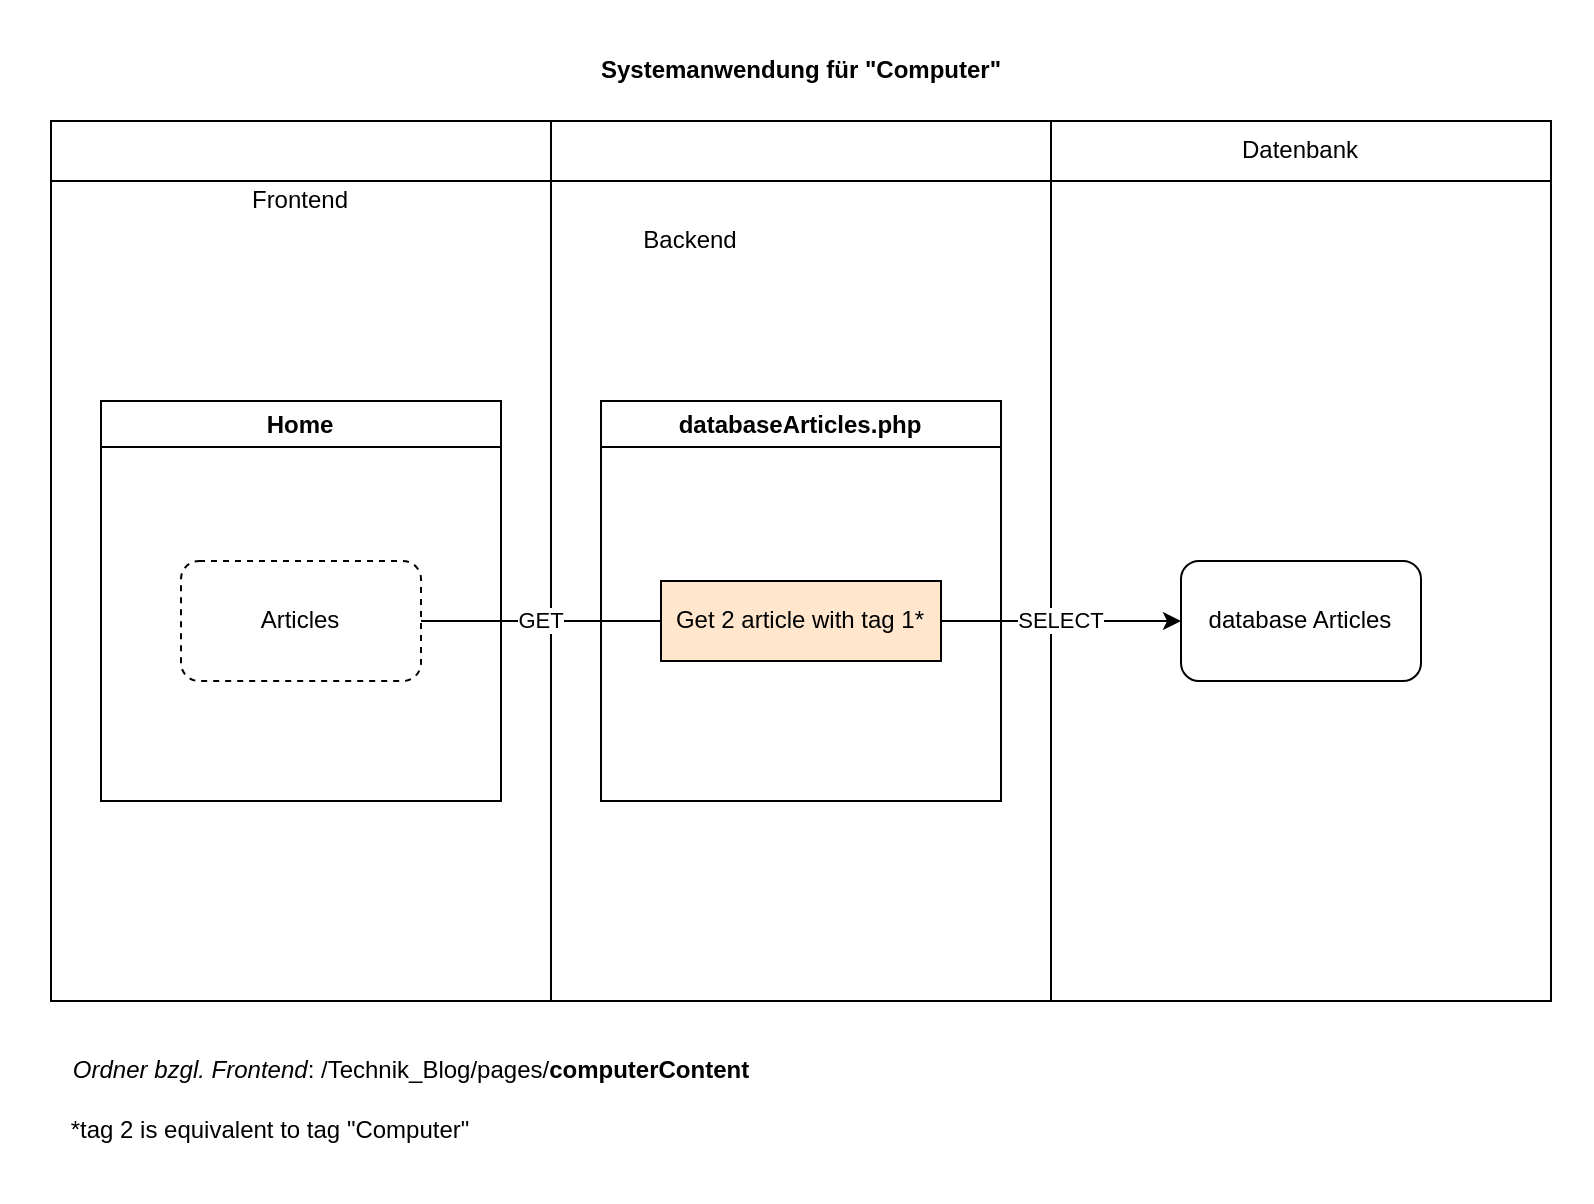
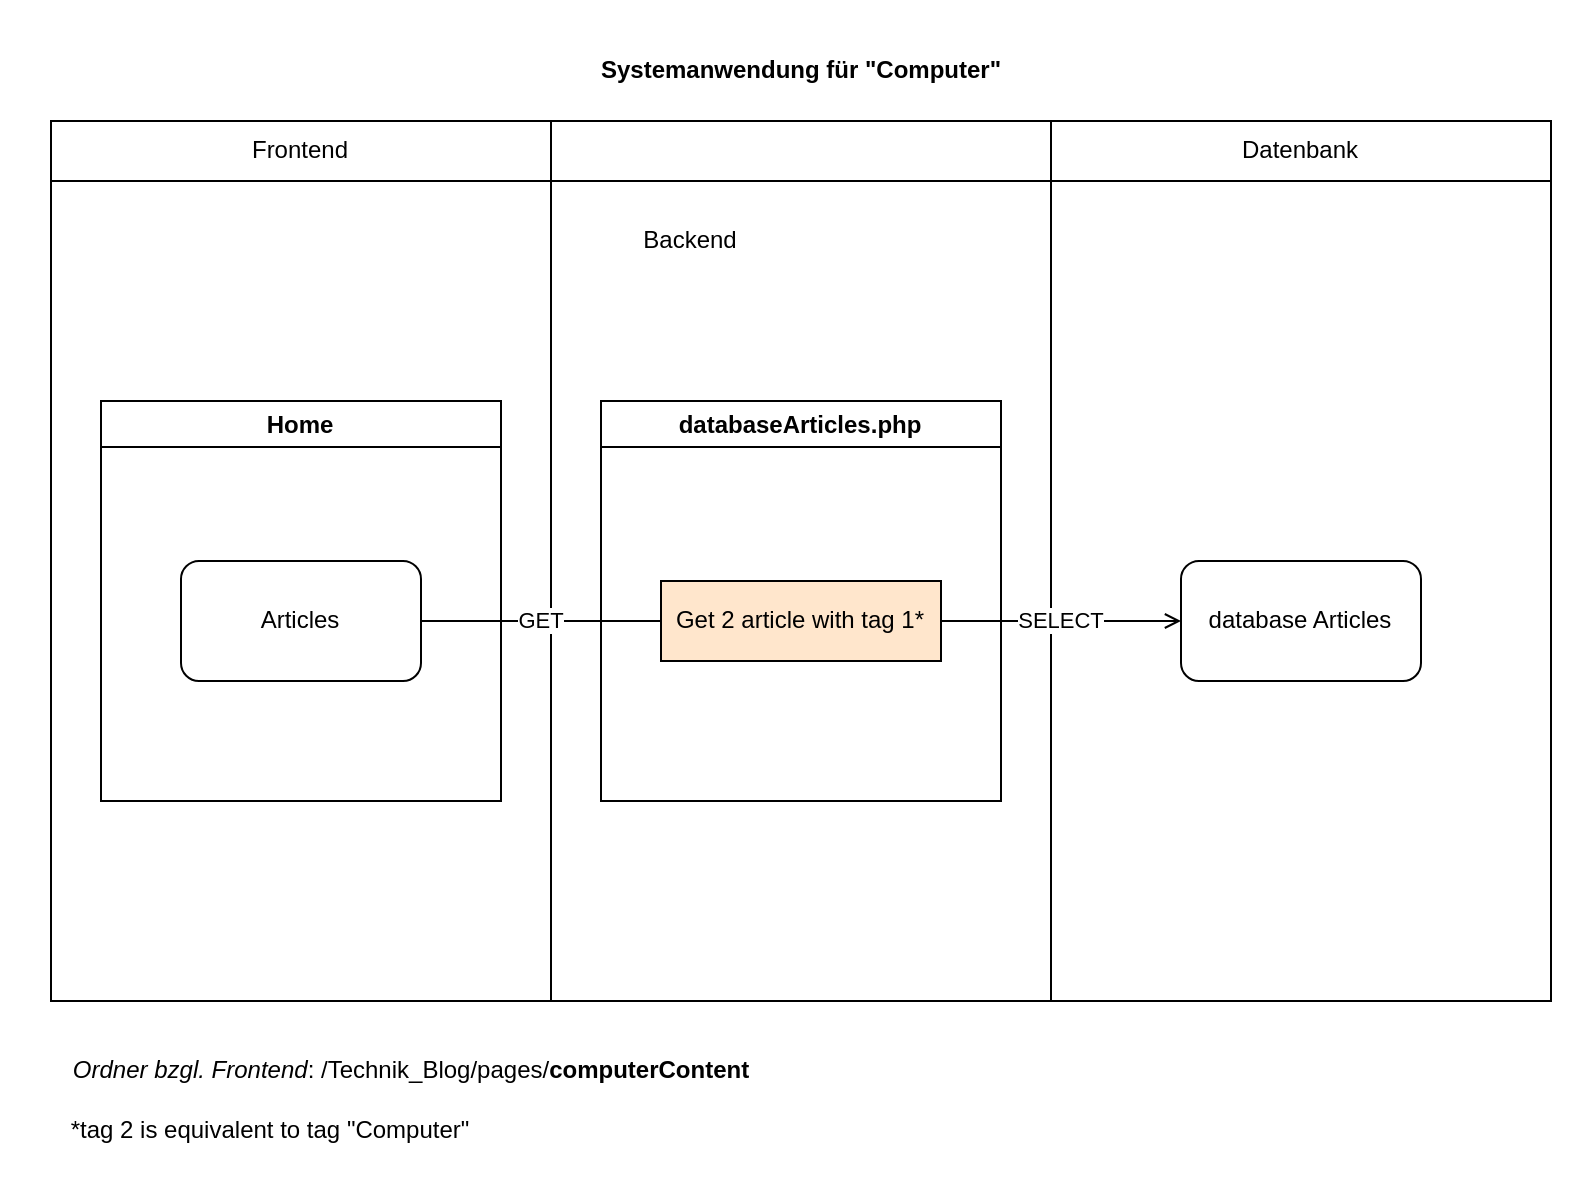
(301, 201) -> (301, 151)
(301, 621) -> (301, 621)
(1166, 621) -> (1169, 621)
